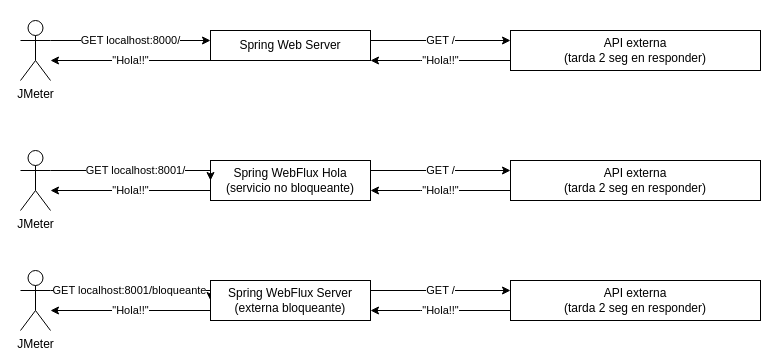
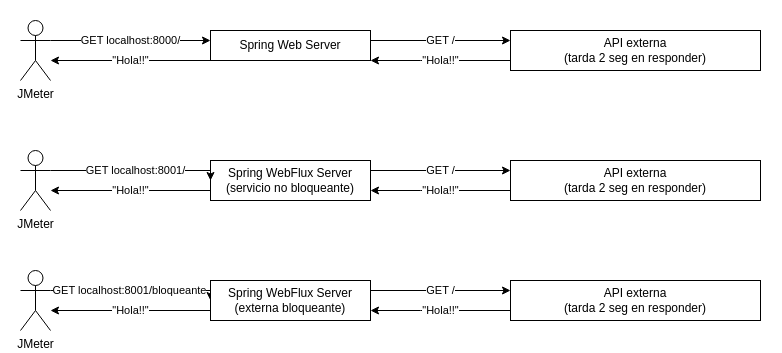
(291, 181) -> (291, 181)
